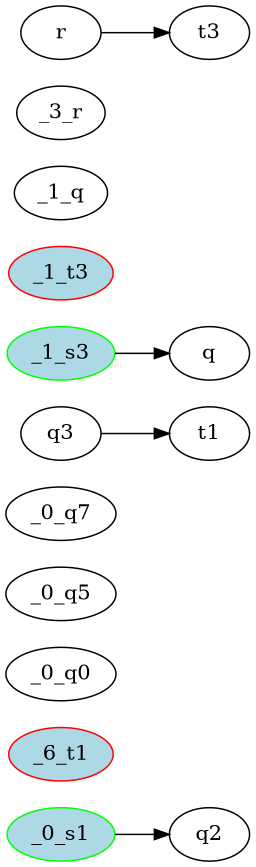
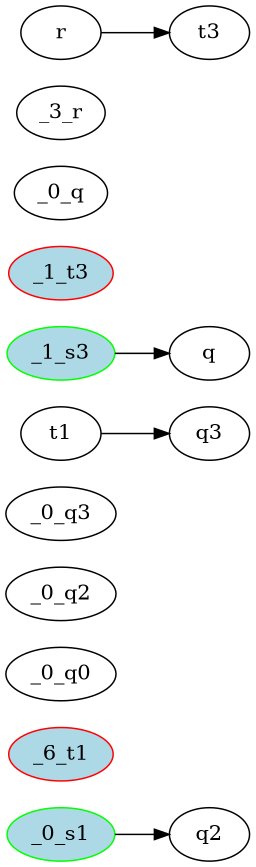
(61, 193) -> (61, 193)
(128, 434) -> (128, 434)
(61, 514) -> (61, 514)
(61, 594) -> (61, 594)
